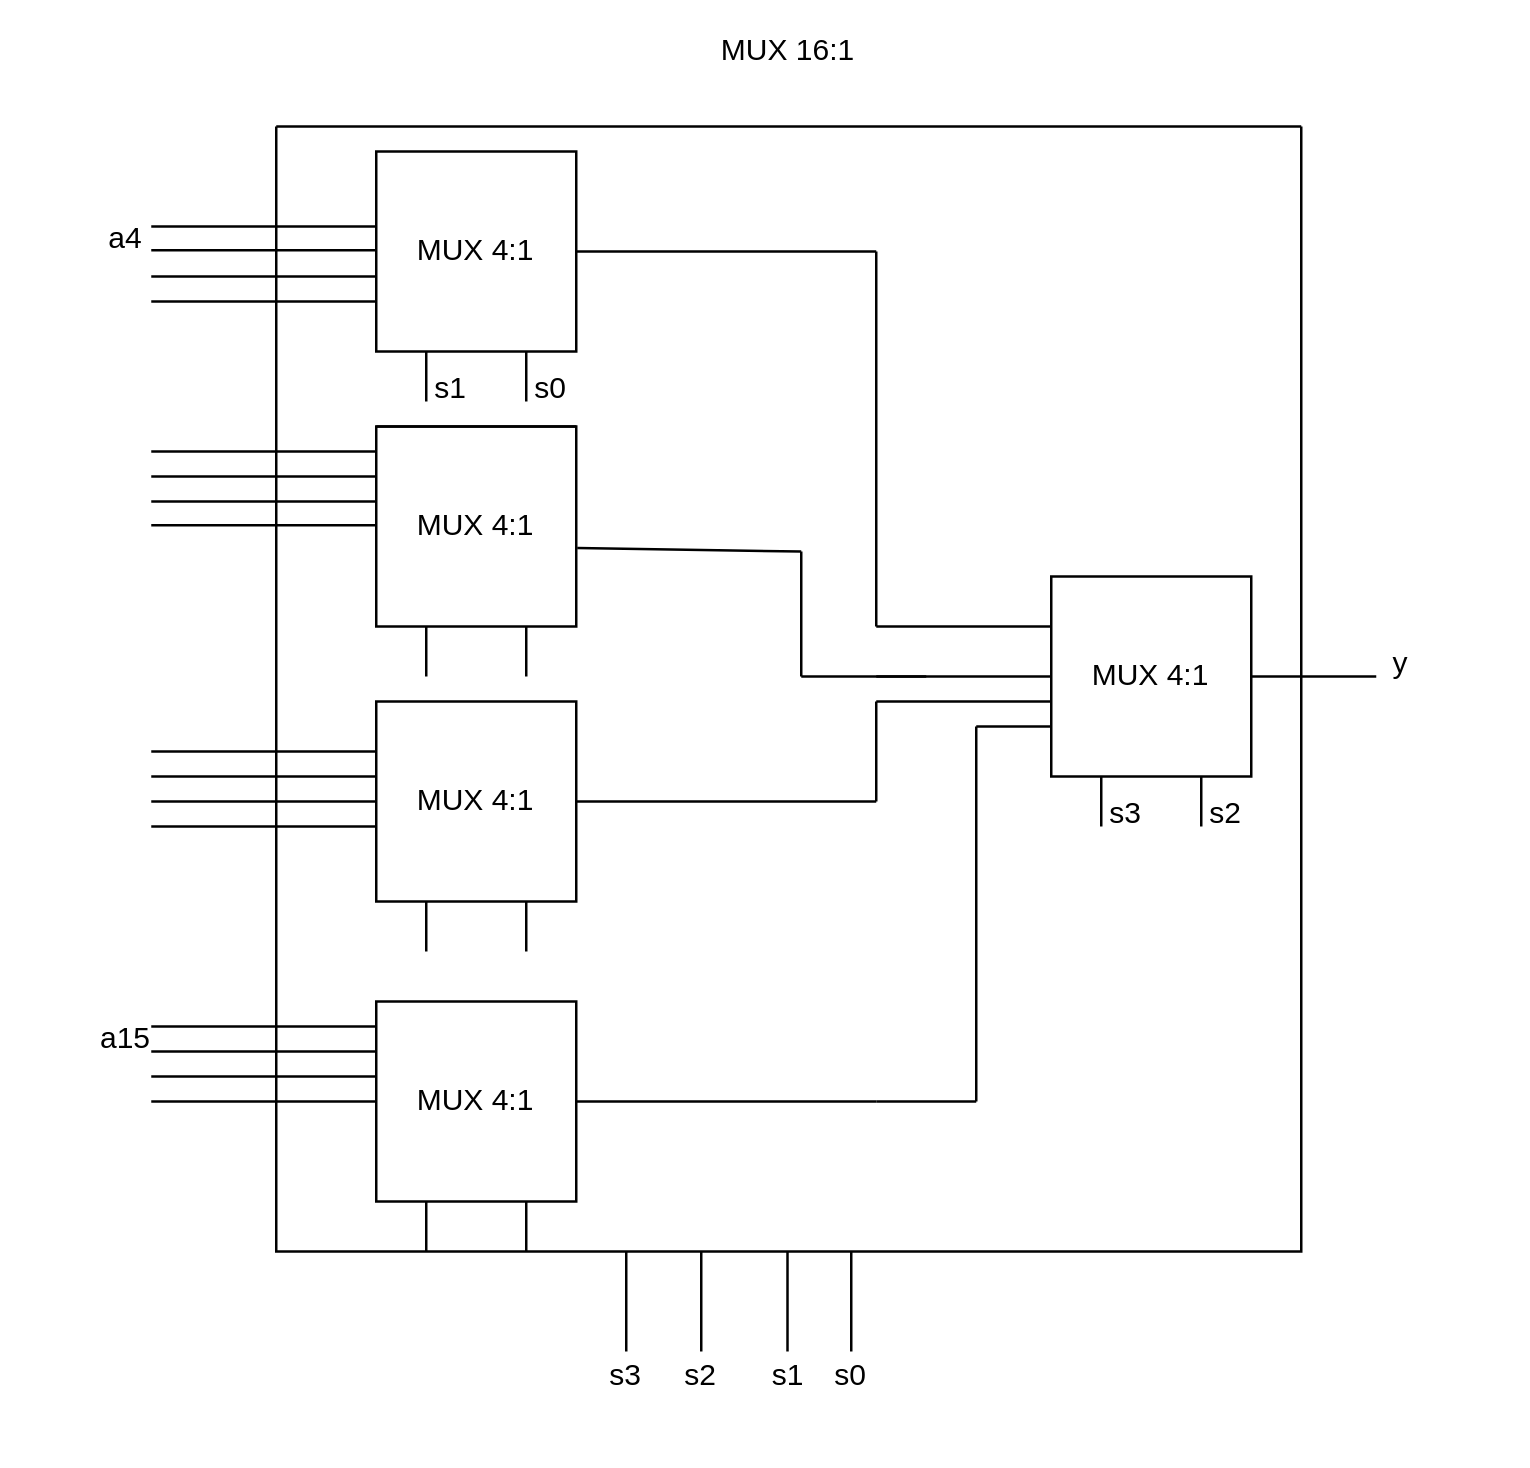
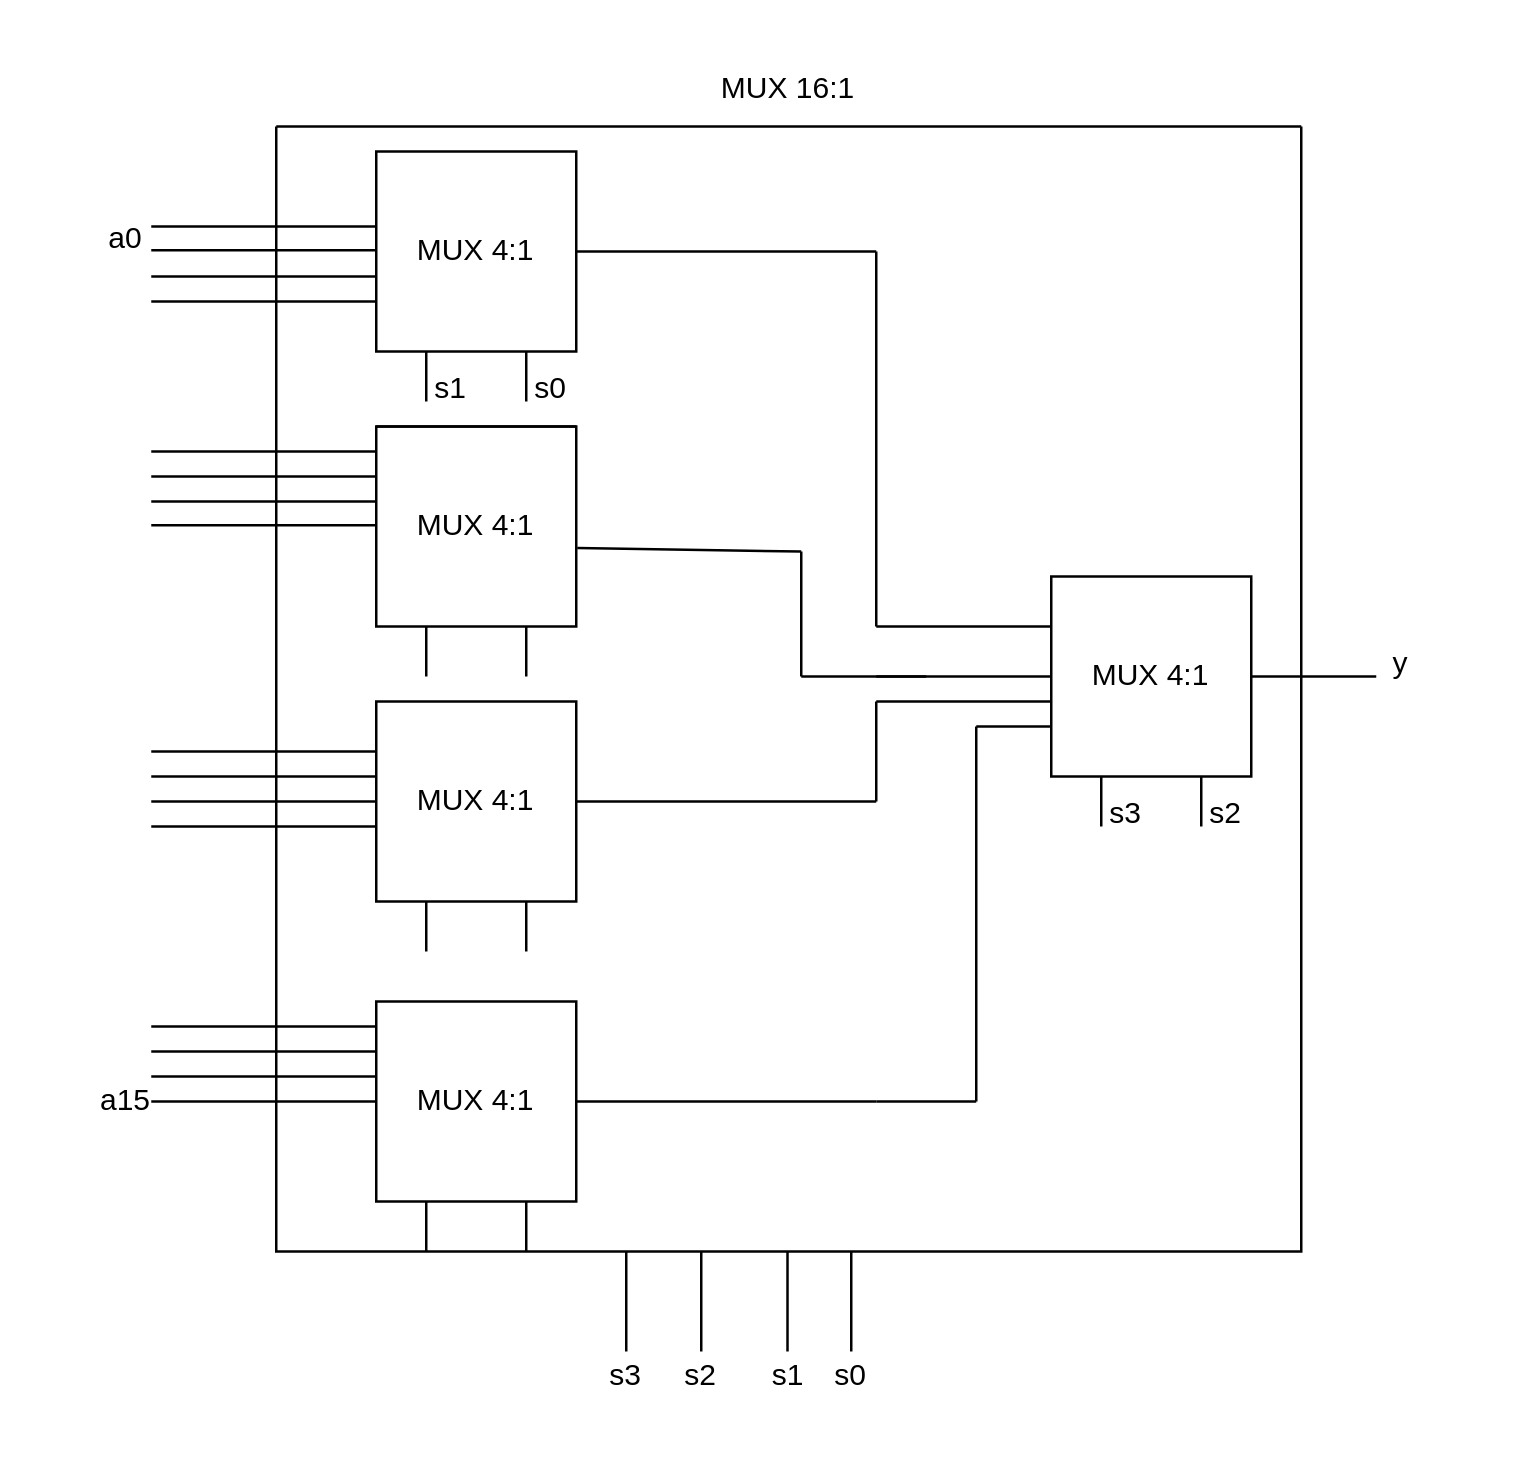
(789, 51) -> (789, 89)
(126, 239) -> (126, 239)
(126, 1039) -> (126, 1101)
